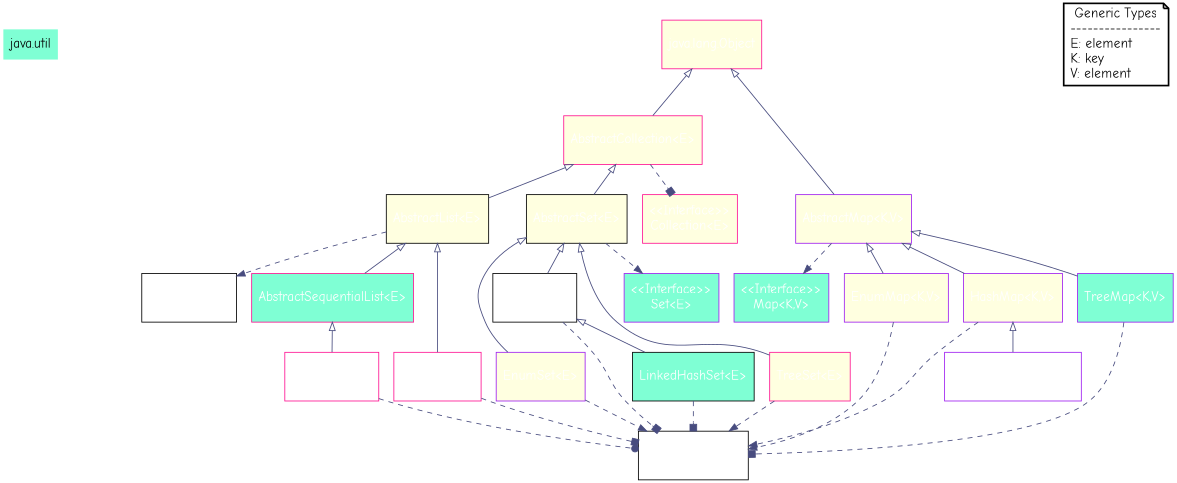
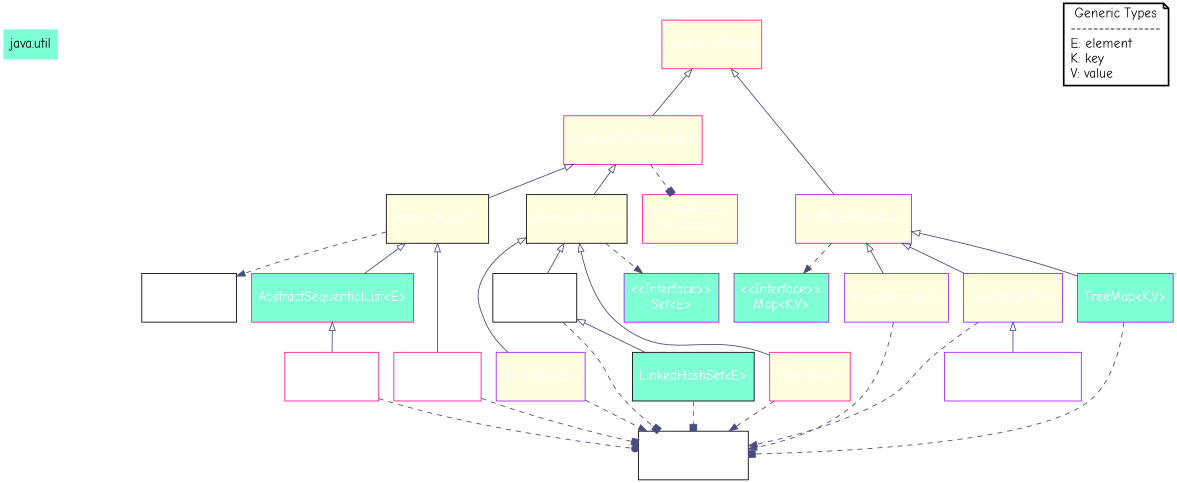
(1116, 44) -> (1116, 44)
